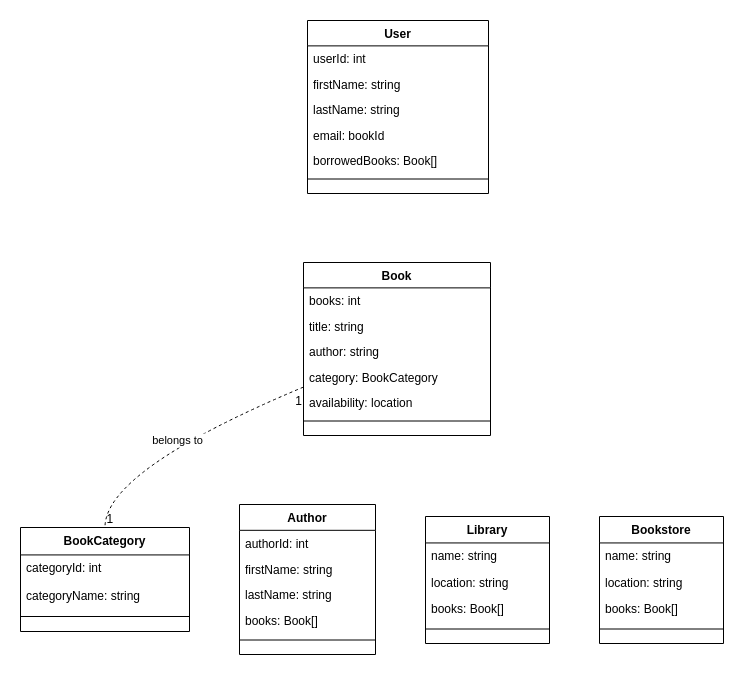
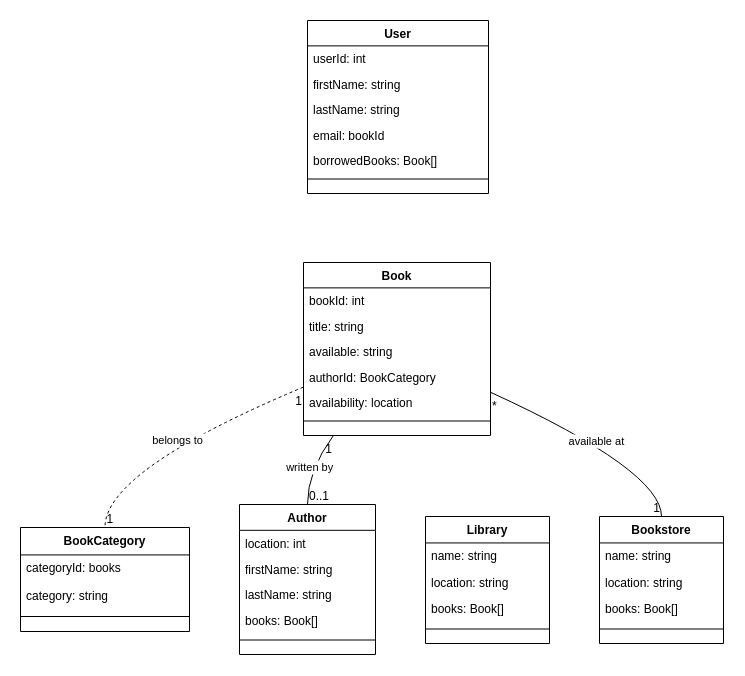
(338, 301) -> (341, 301)
(351, 352) -> (357, 352)
(380, 378) -> (380, 378)
none -> (587, 442)
none -> (315, 468)
(284, 544) -> (281, 544)
(72, 568) -> (80, 568)
(89, 596) -> (75, 596)
